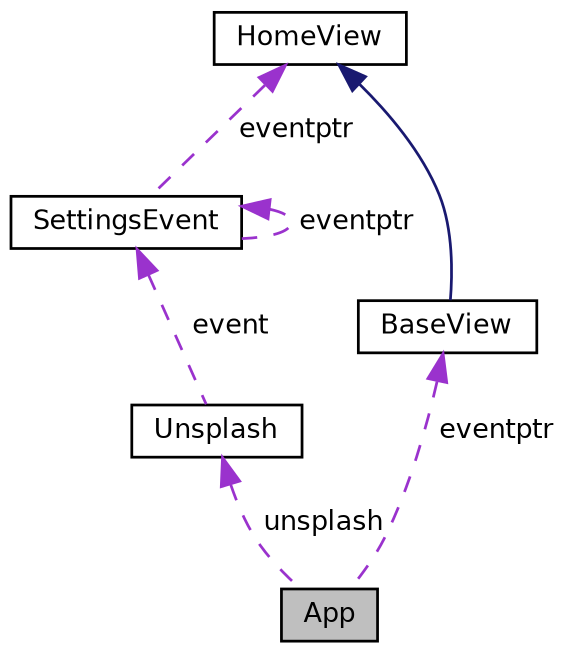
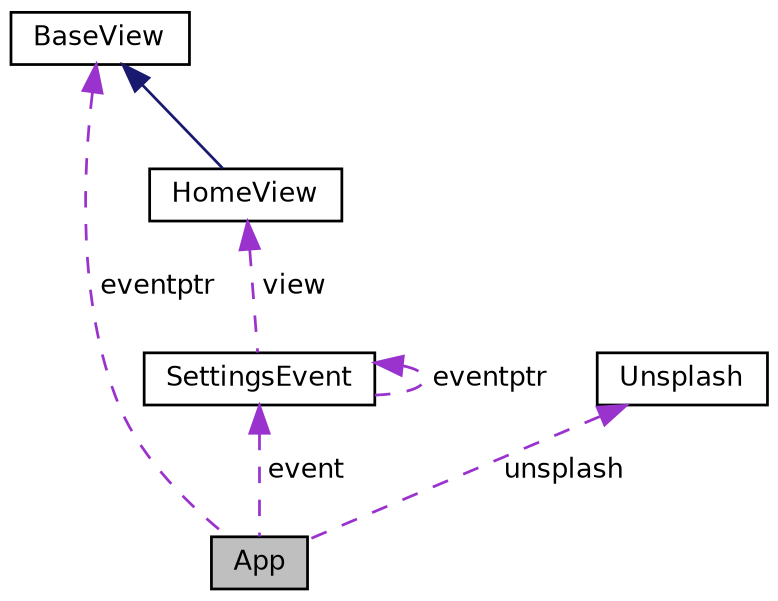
(292, 130) -> (291, 287)
(433, 181) -> (182, 127)
(177, 340) -> (259, 485)
